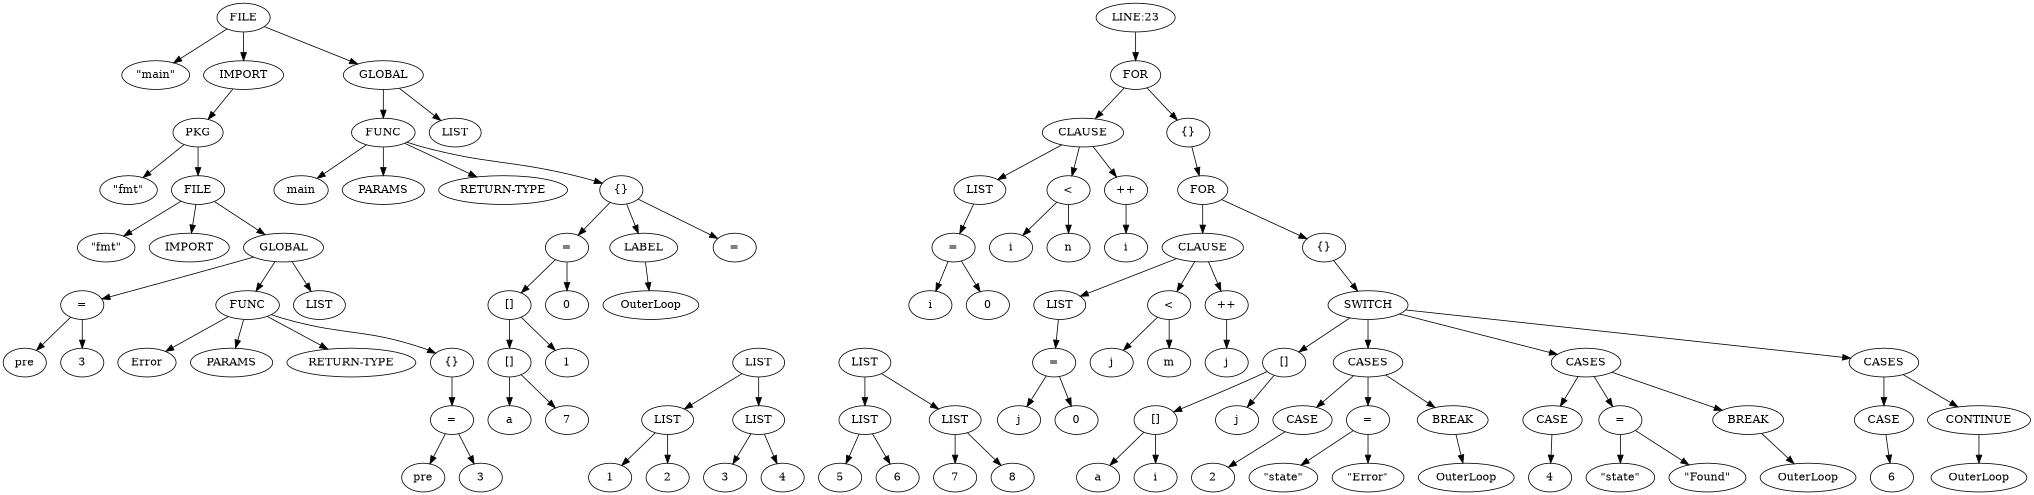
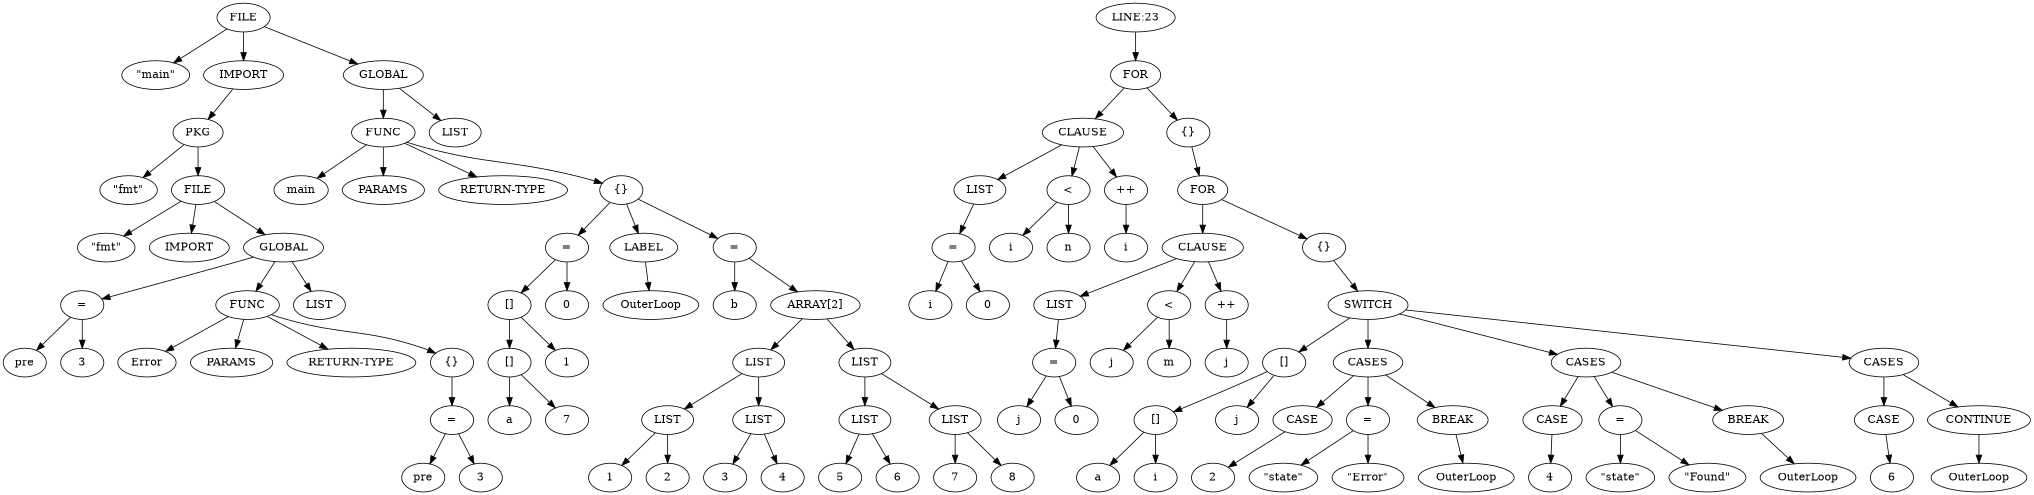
none -> (735, 305)
none -> (815, 305)
